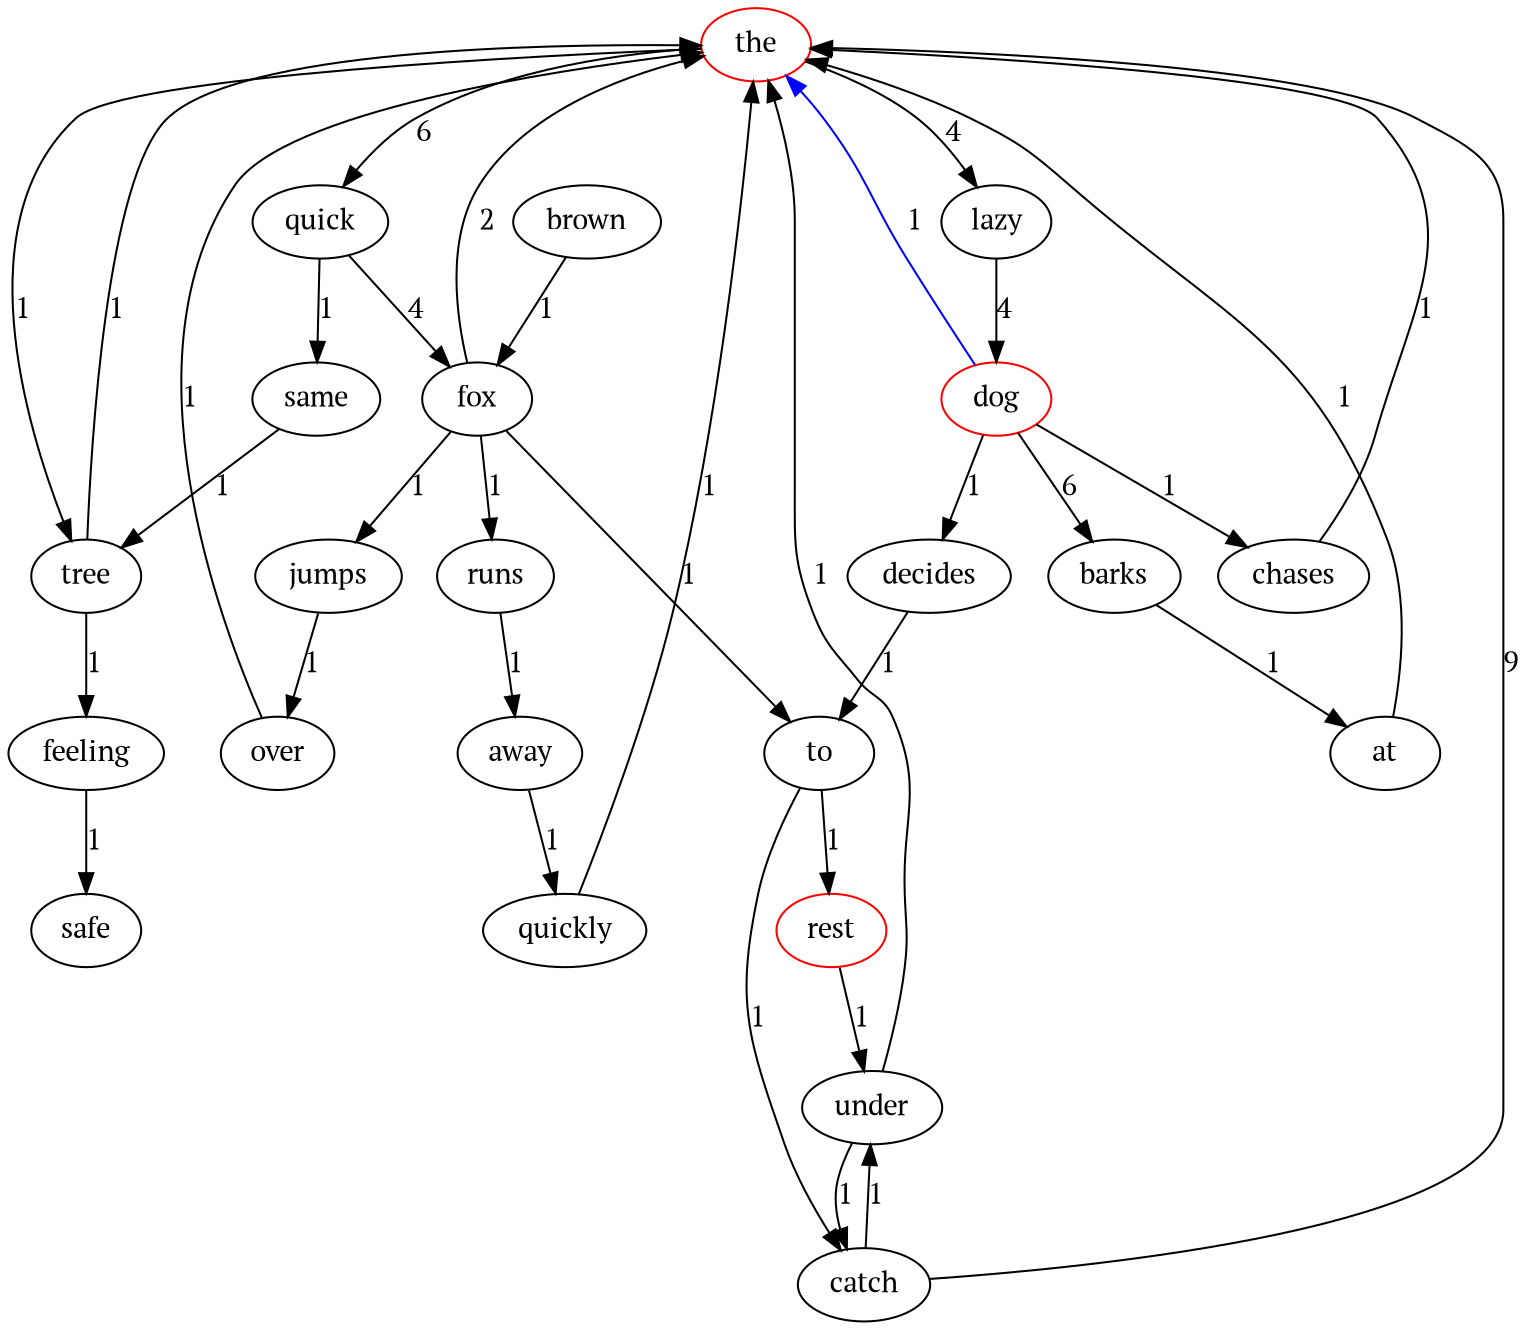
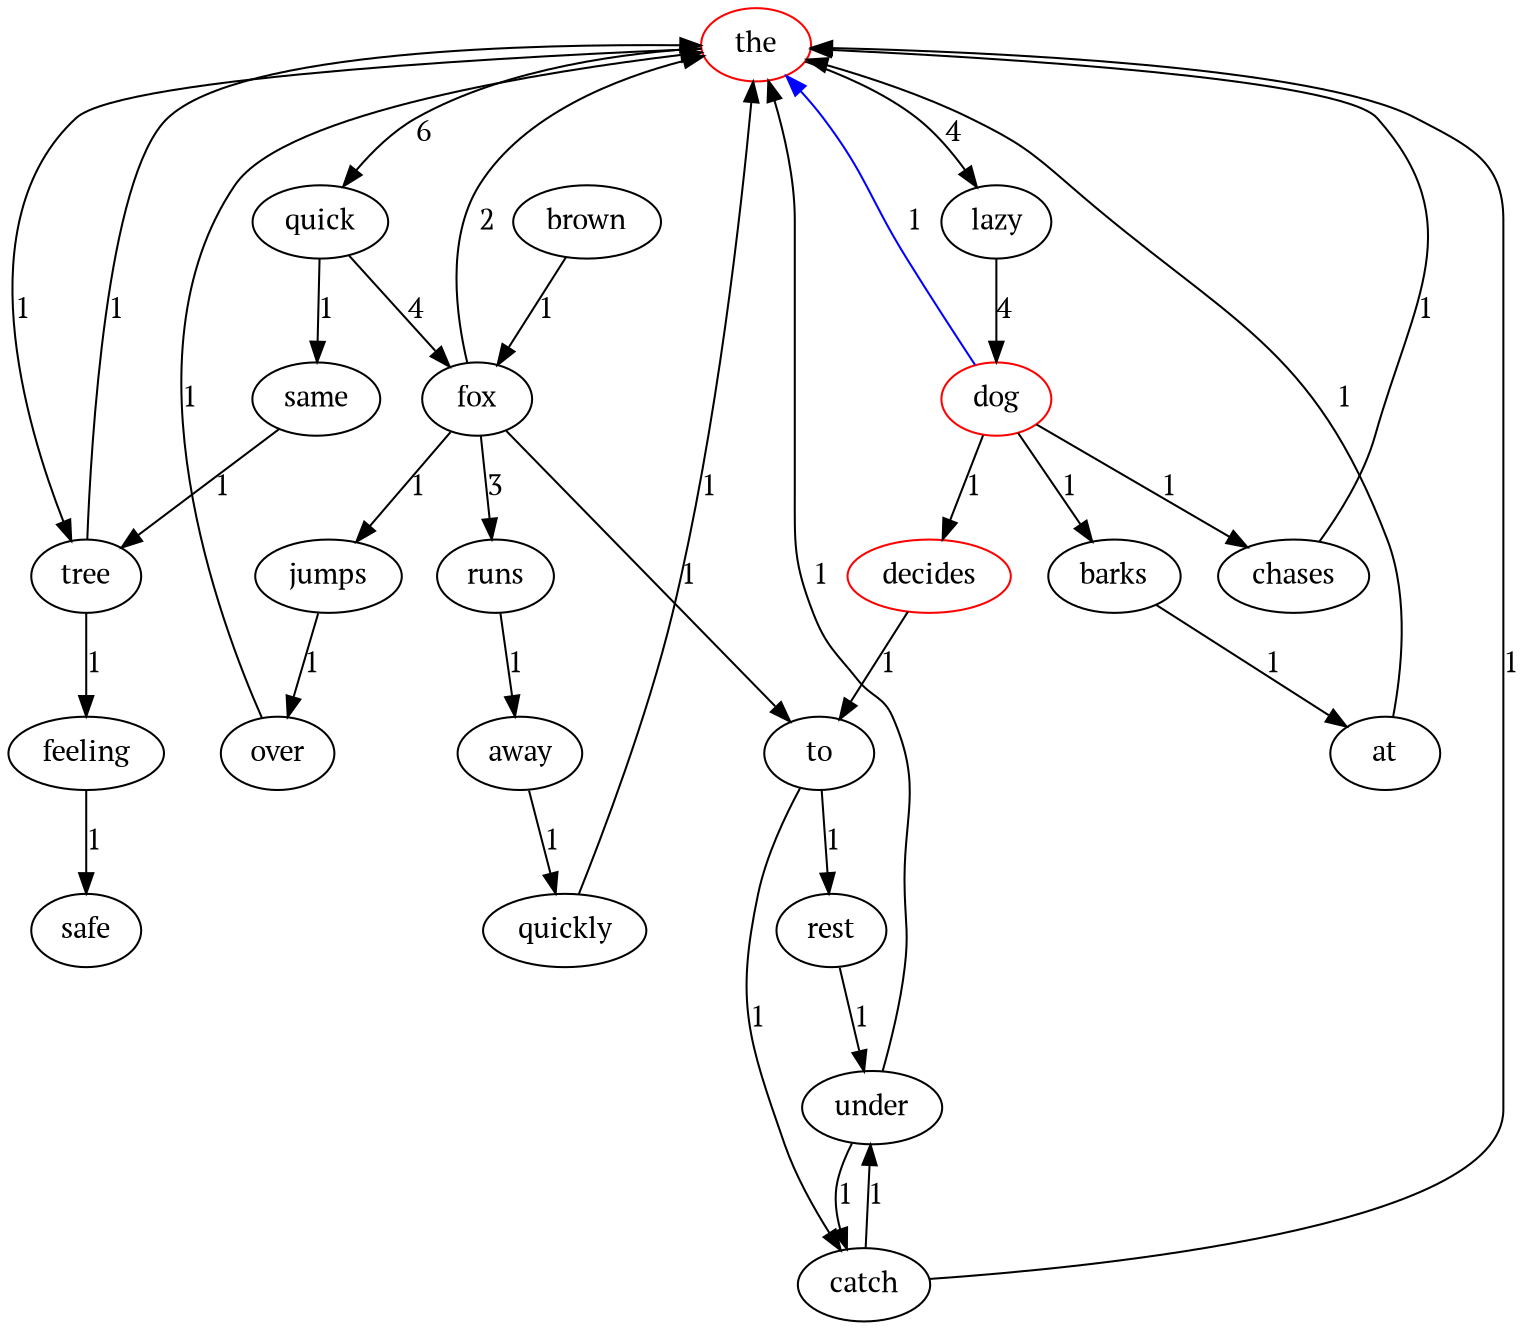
(495, 488) -> (495, 488)
(1070, 488) -> (1070, 488)
(929, 576) -> (929, 576)
(1512, 665) -> (1512, 665)
(831, 931) -> (831, 931)
